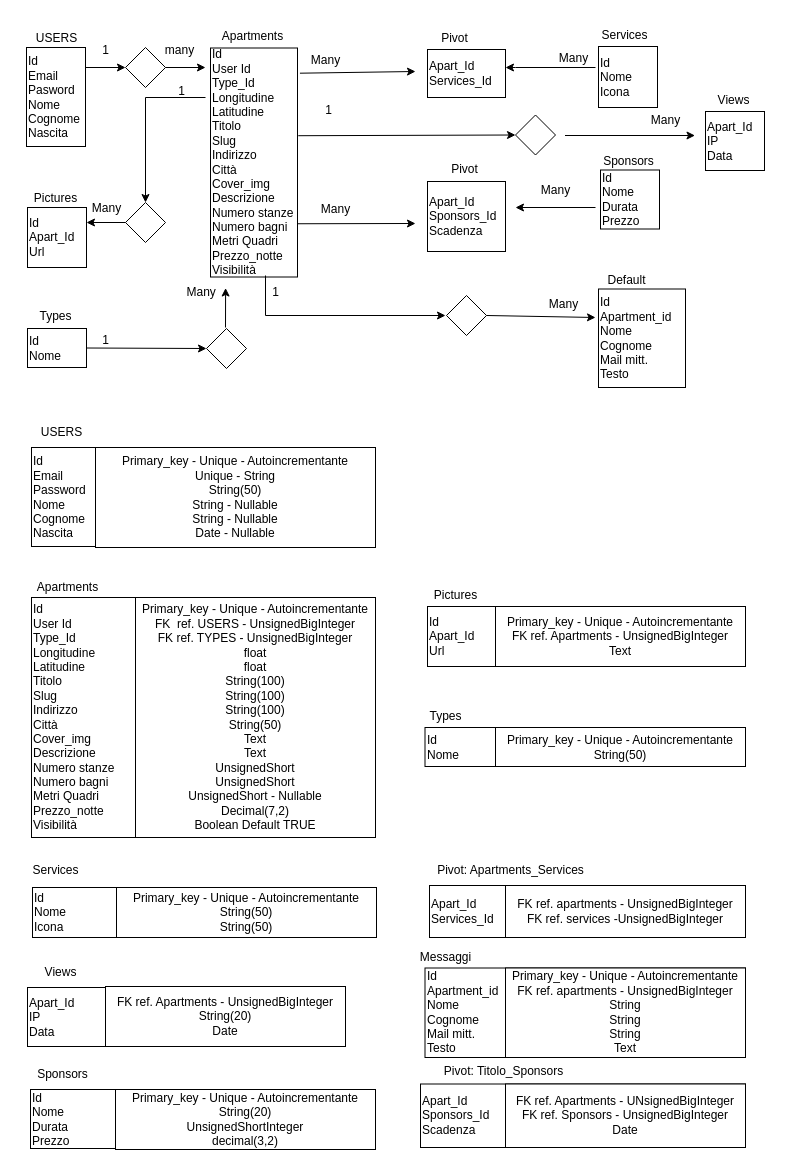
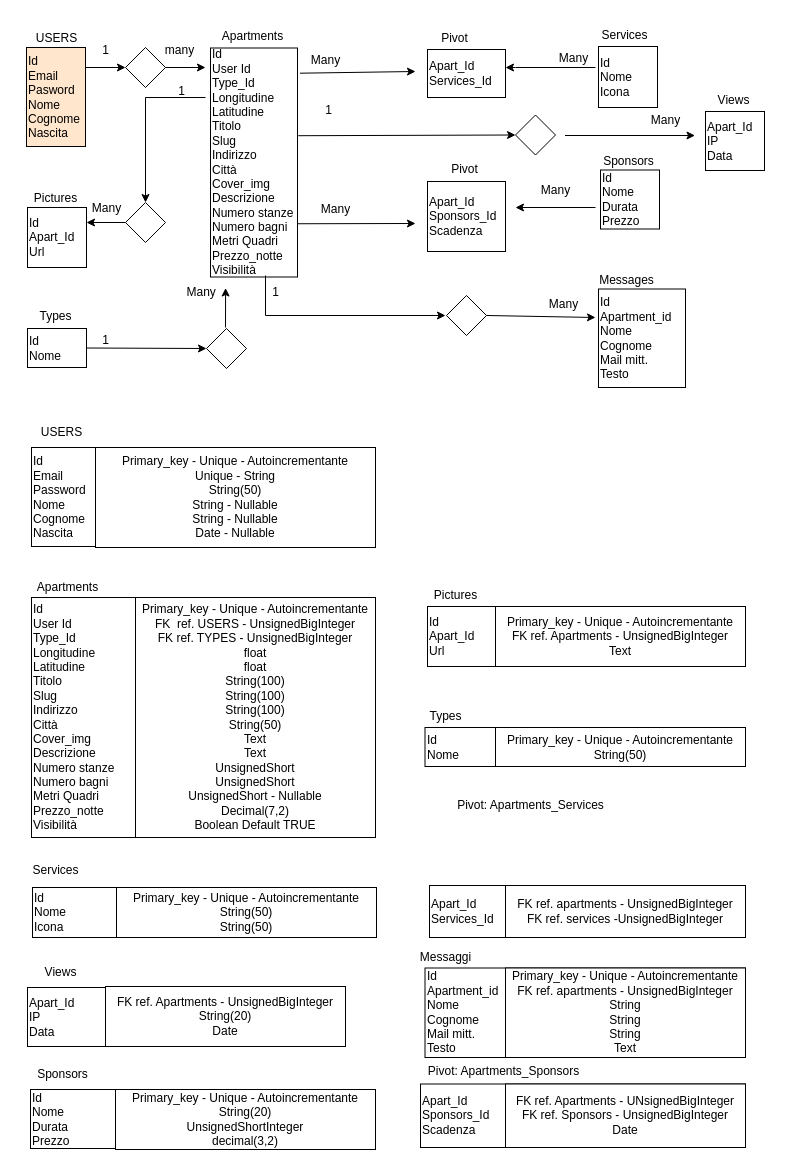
(56, 97) -> (56, 97)
(627, 281) -> (627, 281)
(511, 871) -> (531, 806)
(504, 1072) -> (504, 1072)
